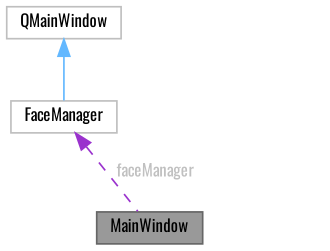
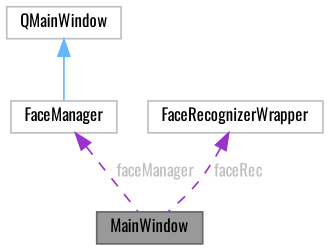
none -> (235, 117)
